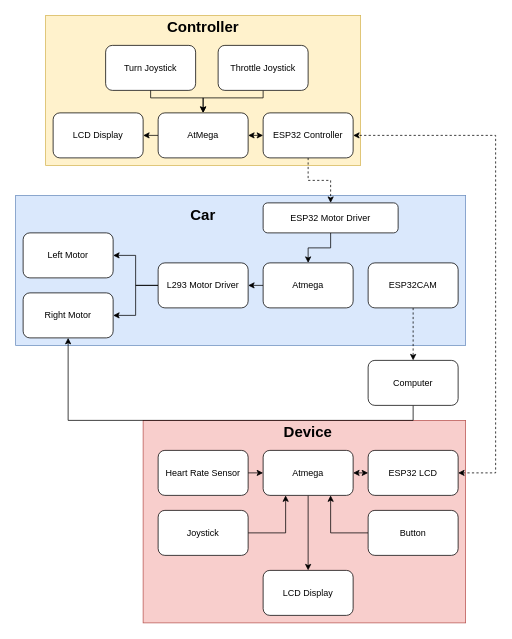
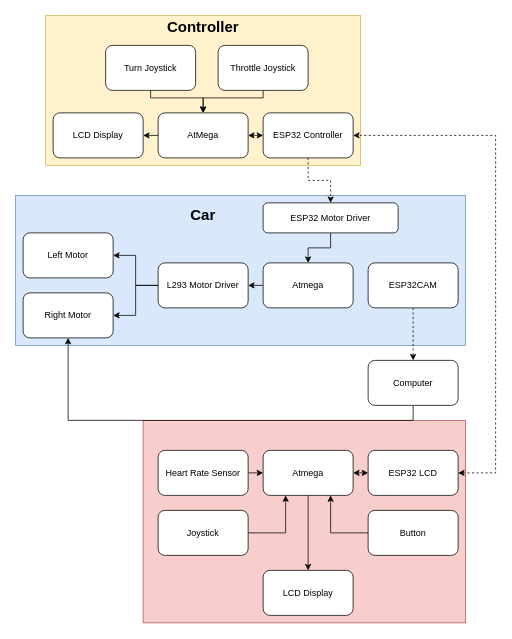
(308, 432) -> none
